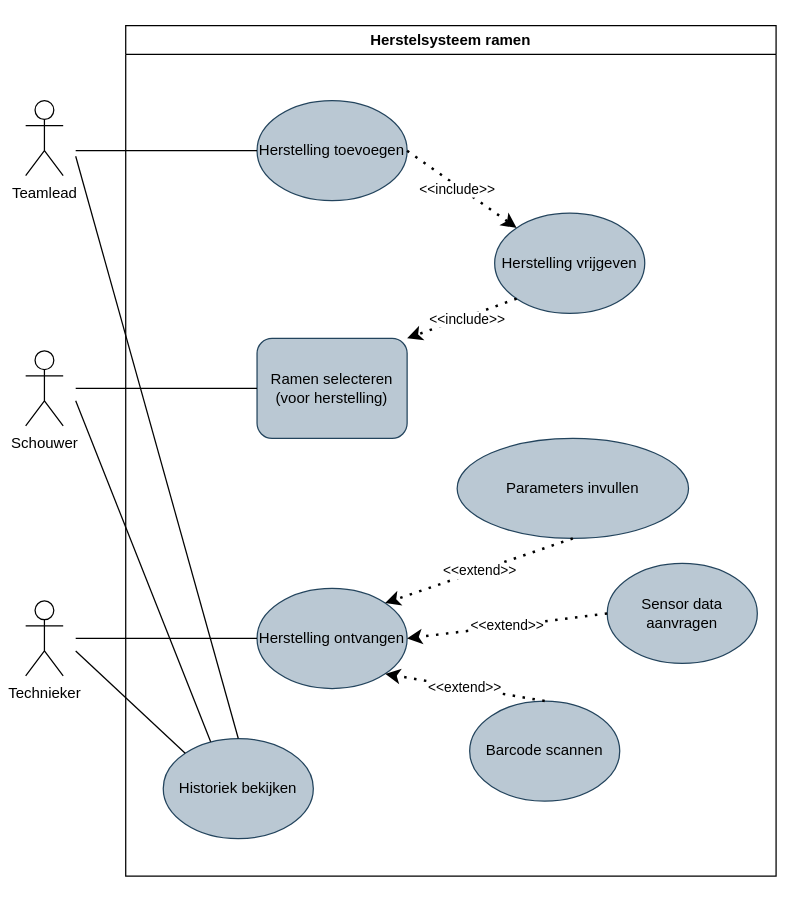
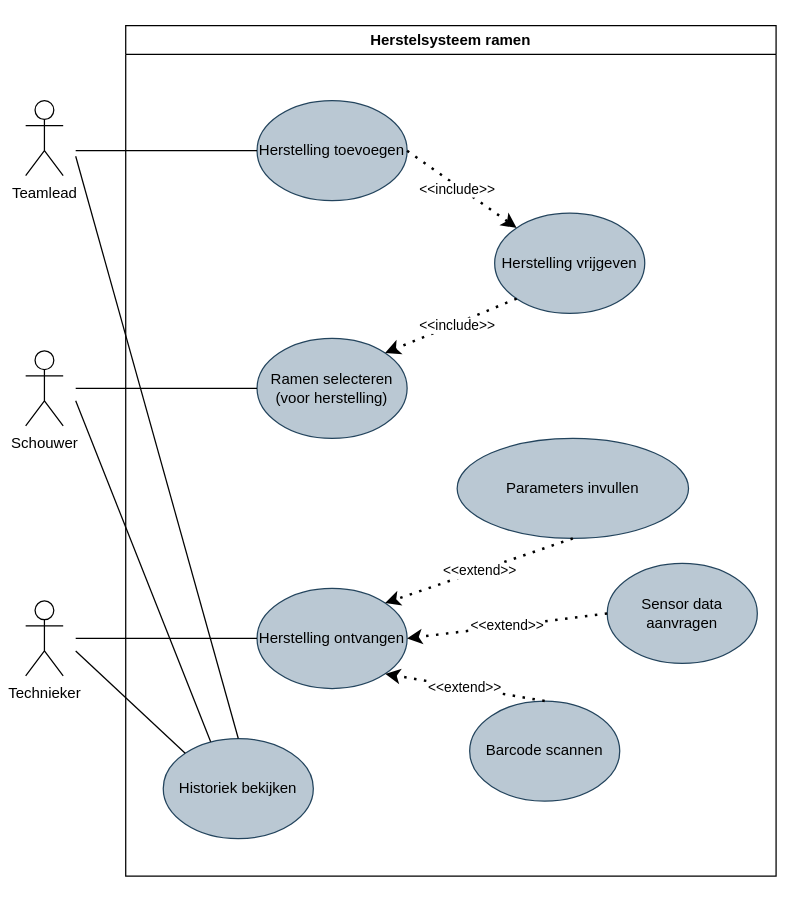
(332, 388) -> (332, 388)
